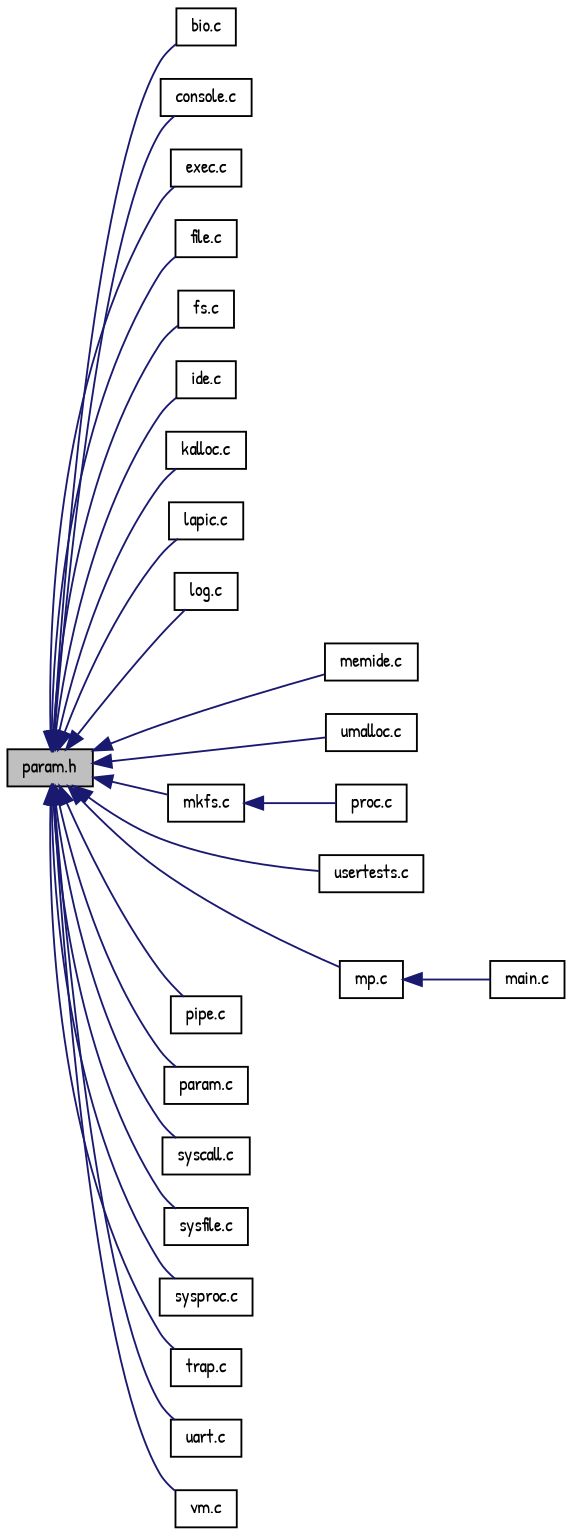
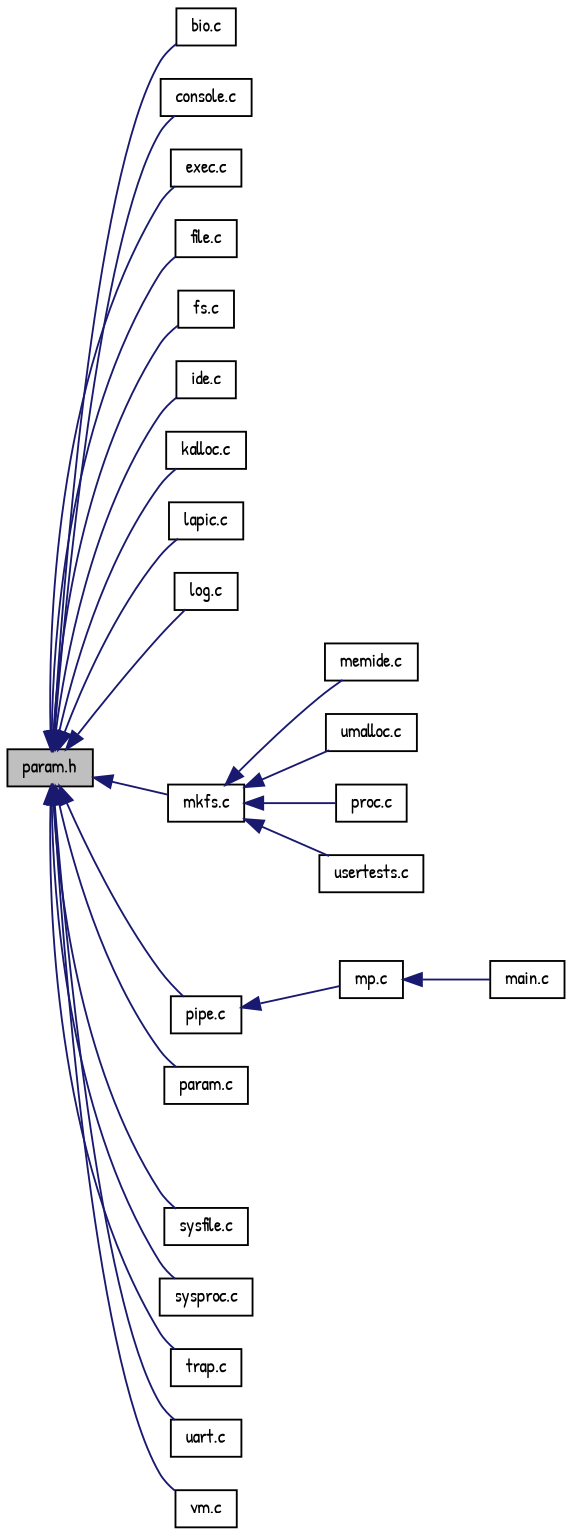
(216, 706) -> (289, 724)
(219, 749) -> (296, 765)
(198, 851) -> (296, 841)
(201, 897) -> (300, 995)
(206, 1156) -> none
